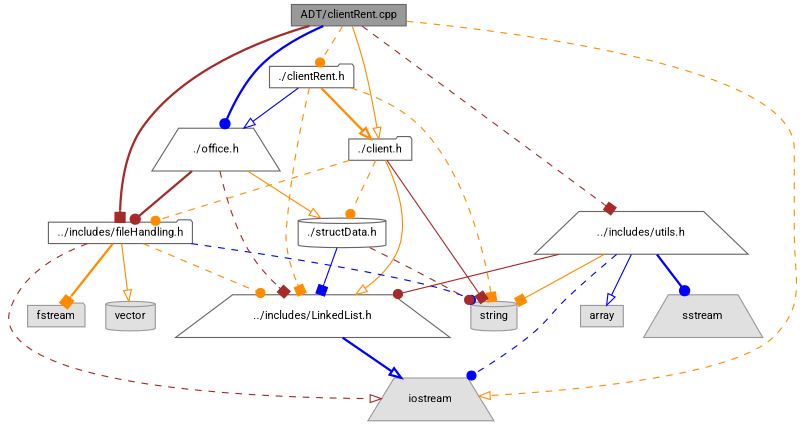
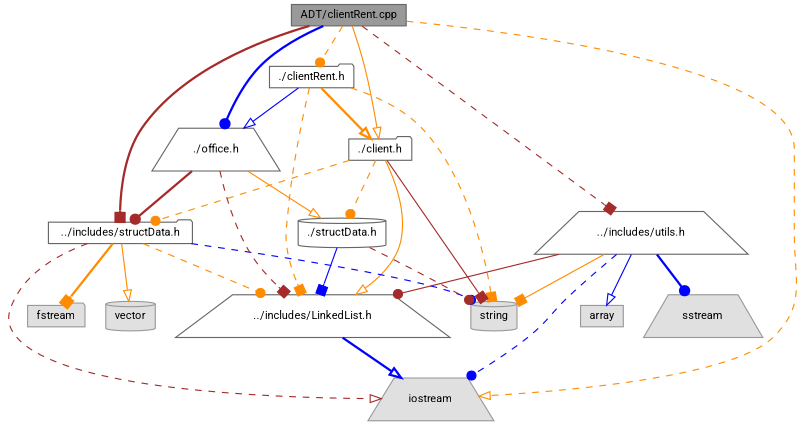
(120, 233) -> (120, 233)
